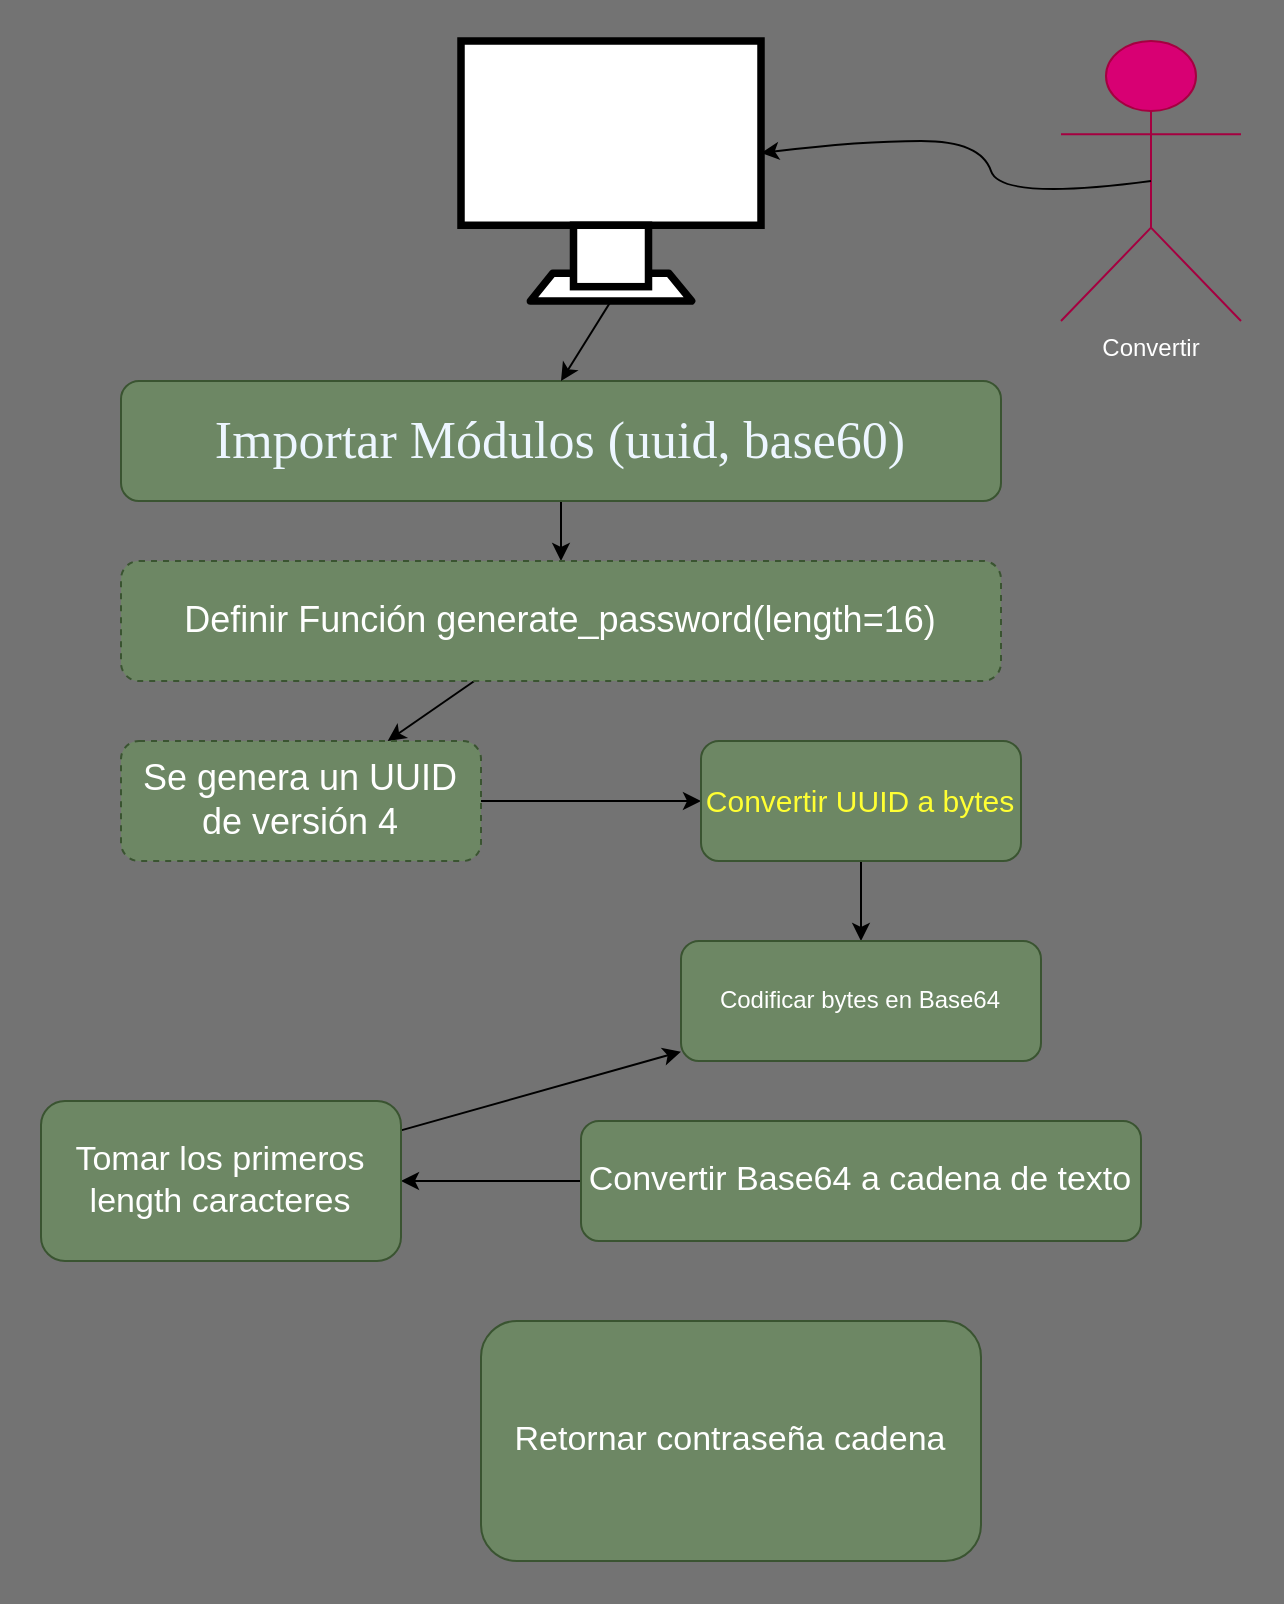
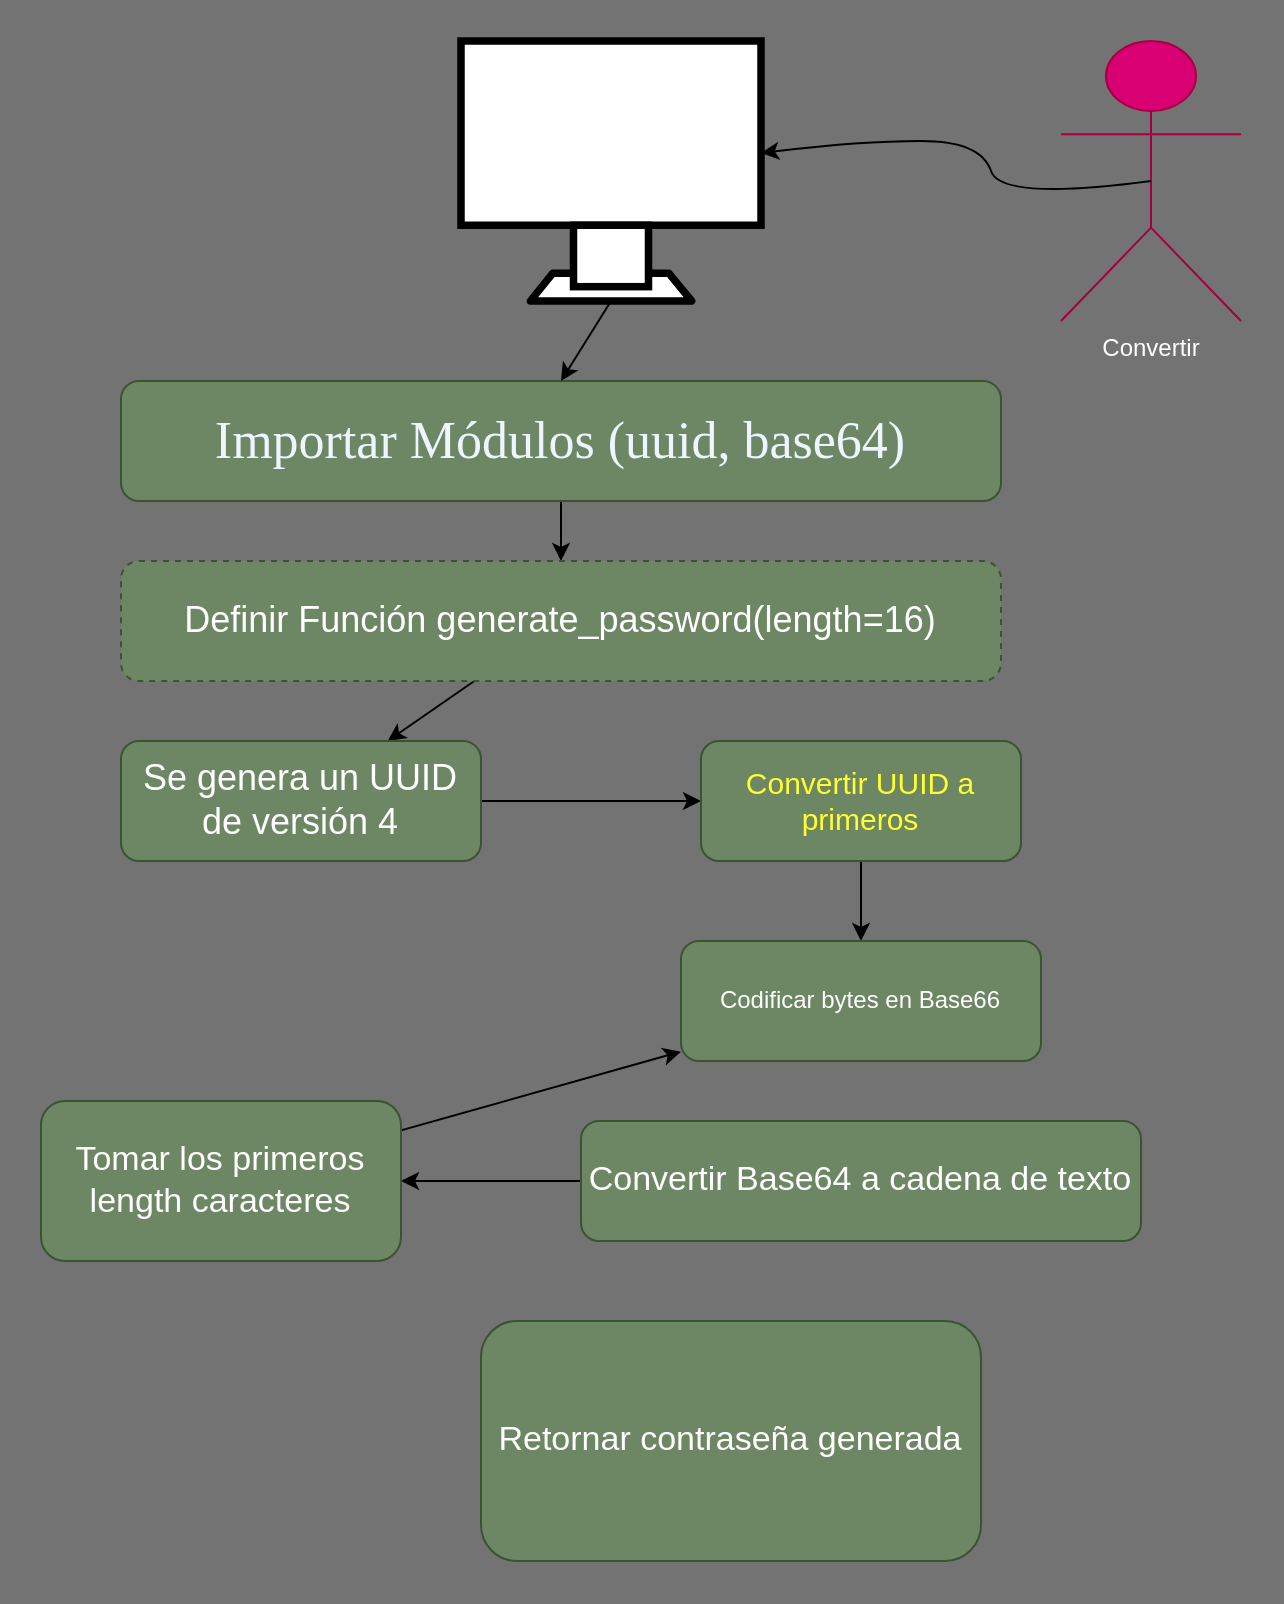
(561, 441) -> (561, 441)
(301, 801) -> (301, 801)
(861, 801) -> (861, 801)
(861, 1001) -> (861, 1001)
(731, 1441) -> (731, 1441)
